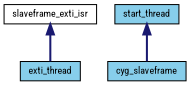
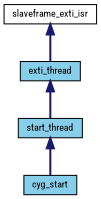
(147, 71) -> (50, 185)
none -> (50, 105)
